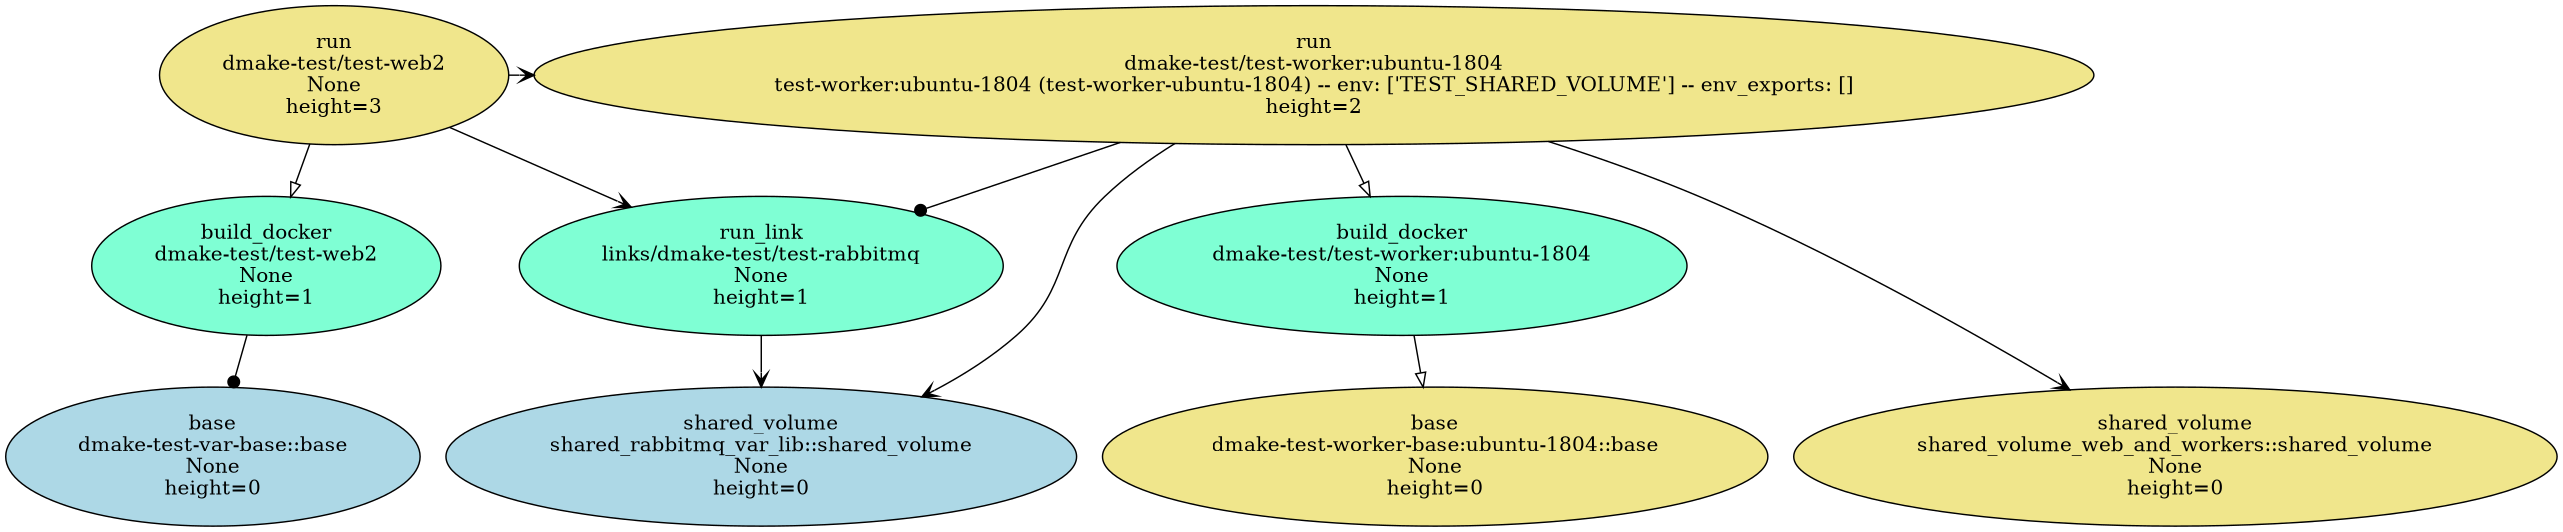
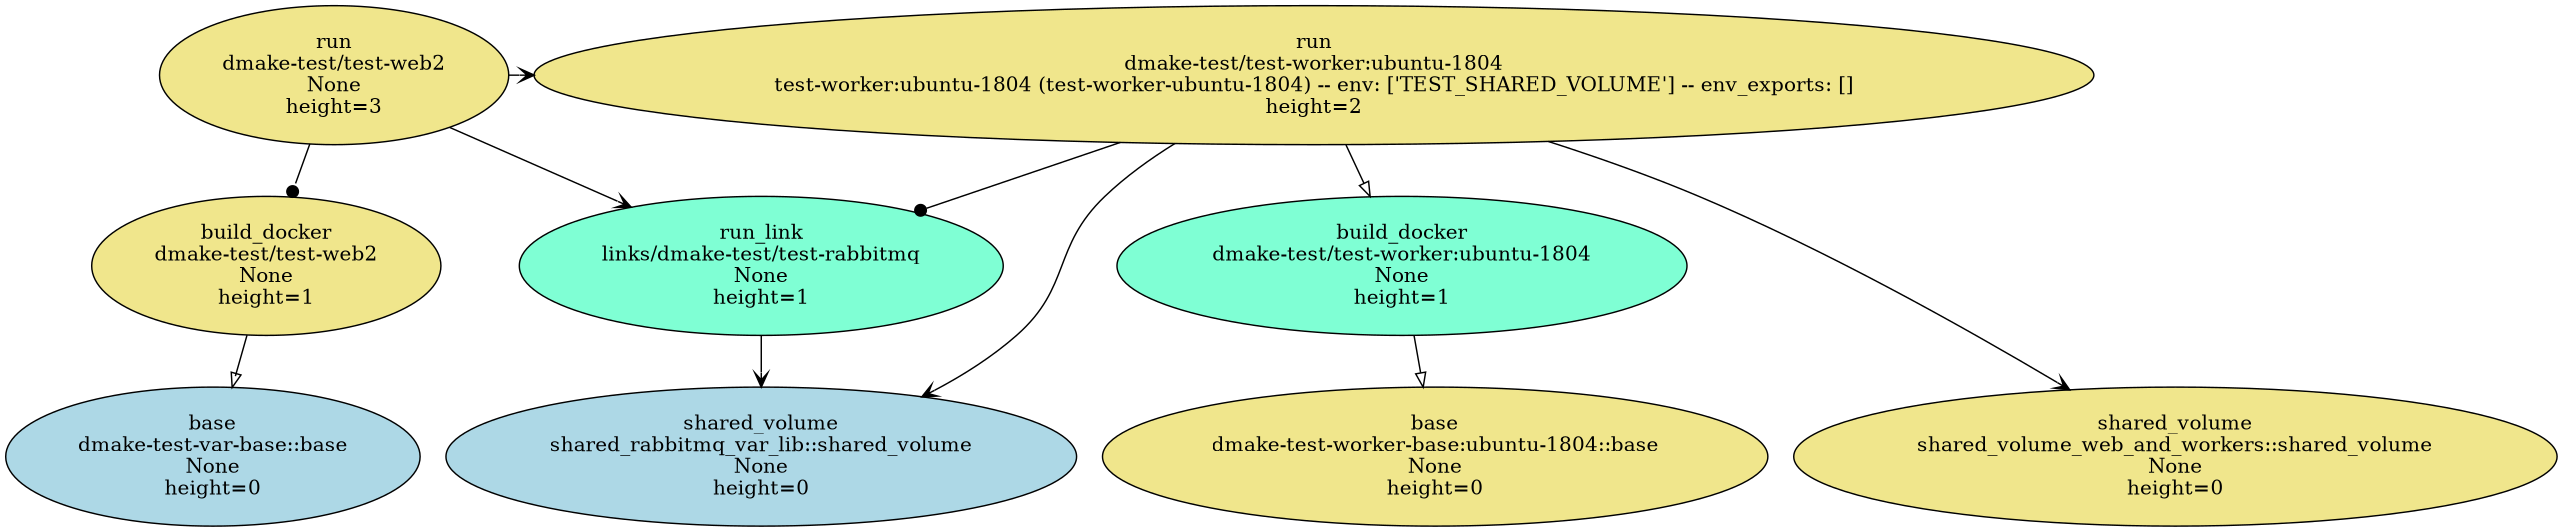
(303, 164) -> (303, 164)
(266, 266) -> (266, 266)
(241, 356) -> (241, 356)
